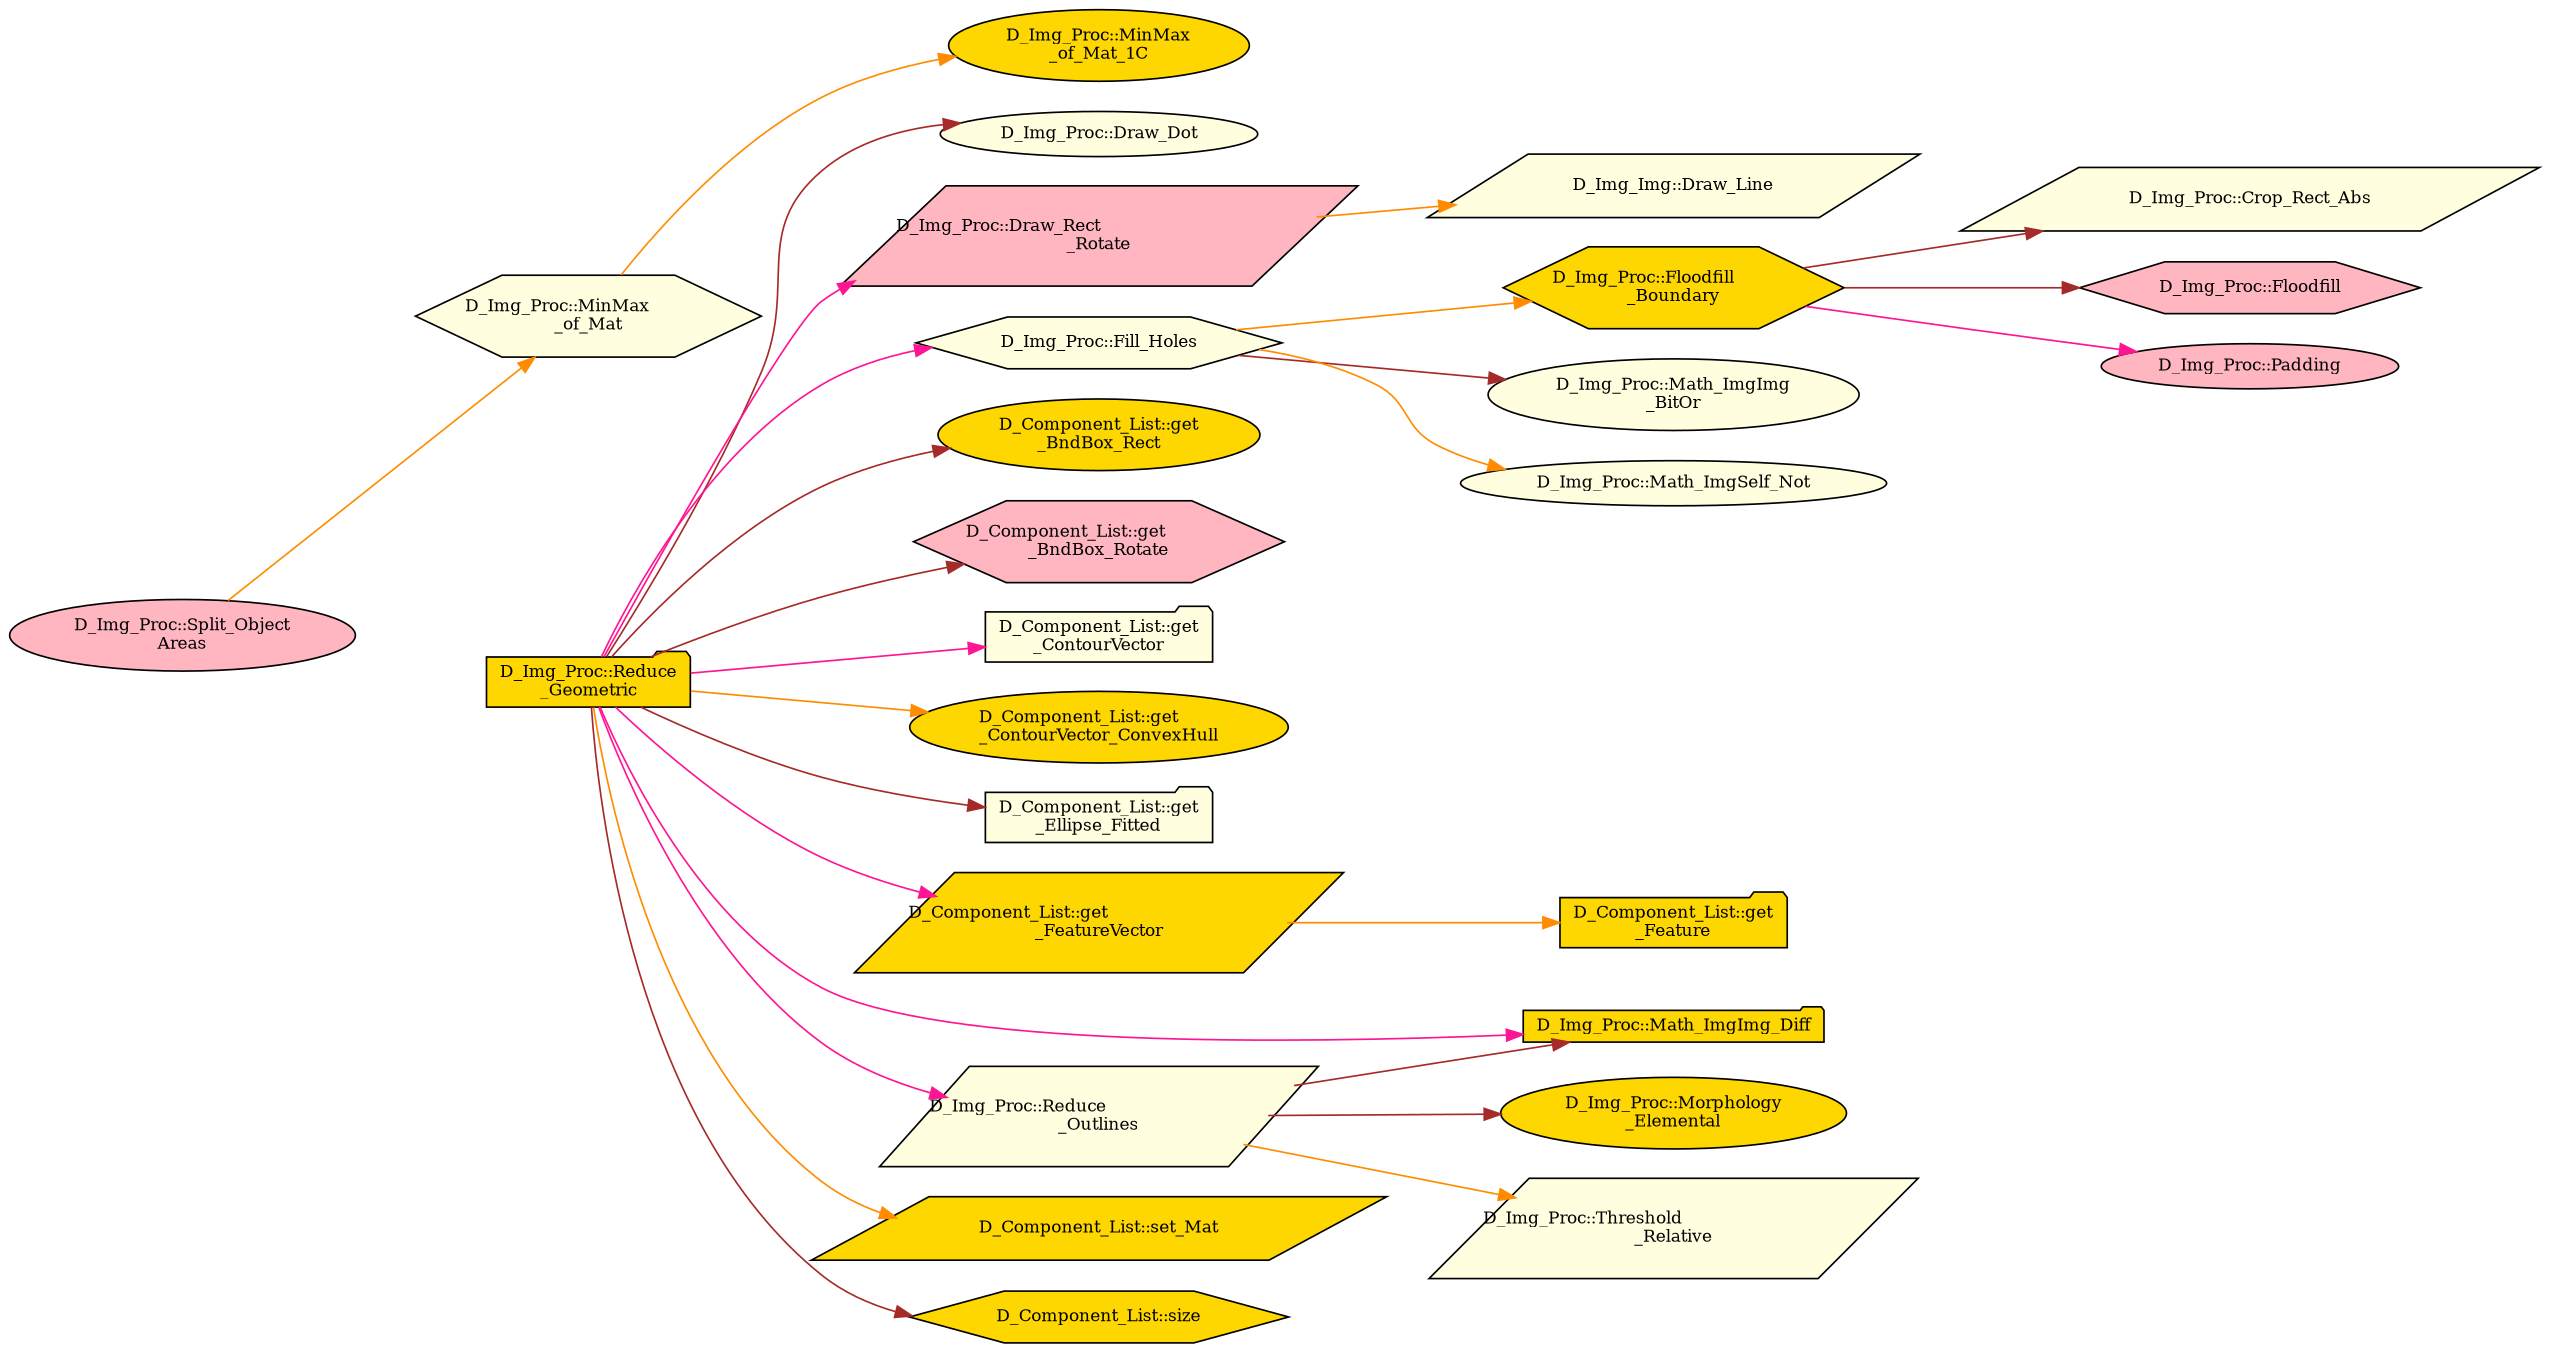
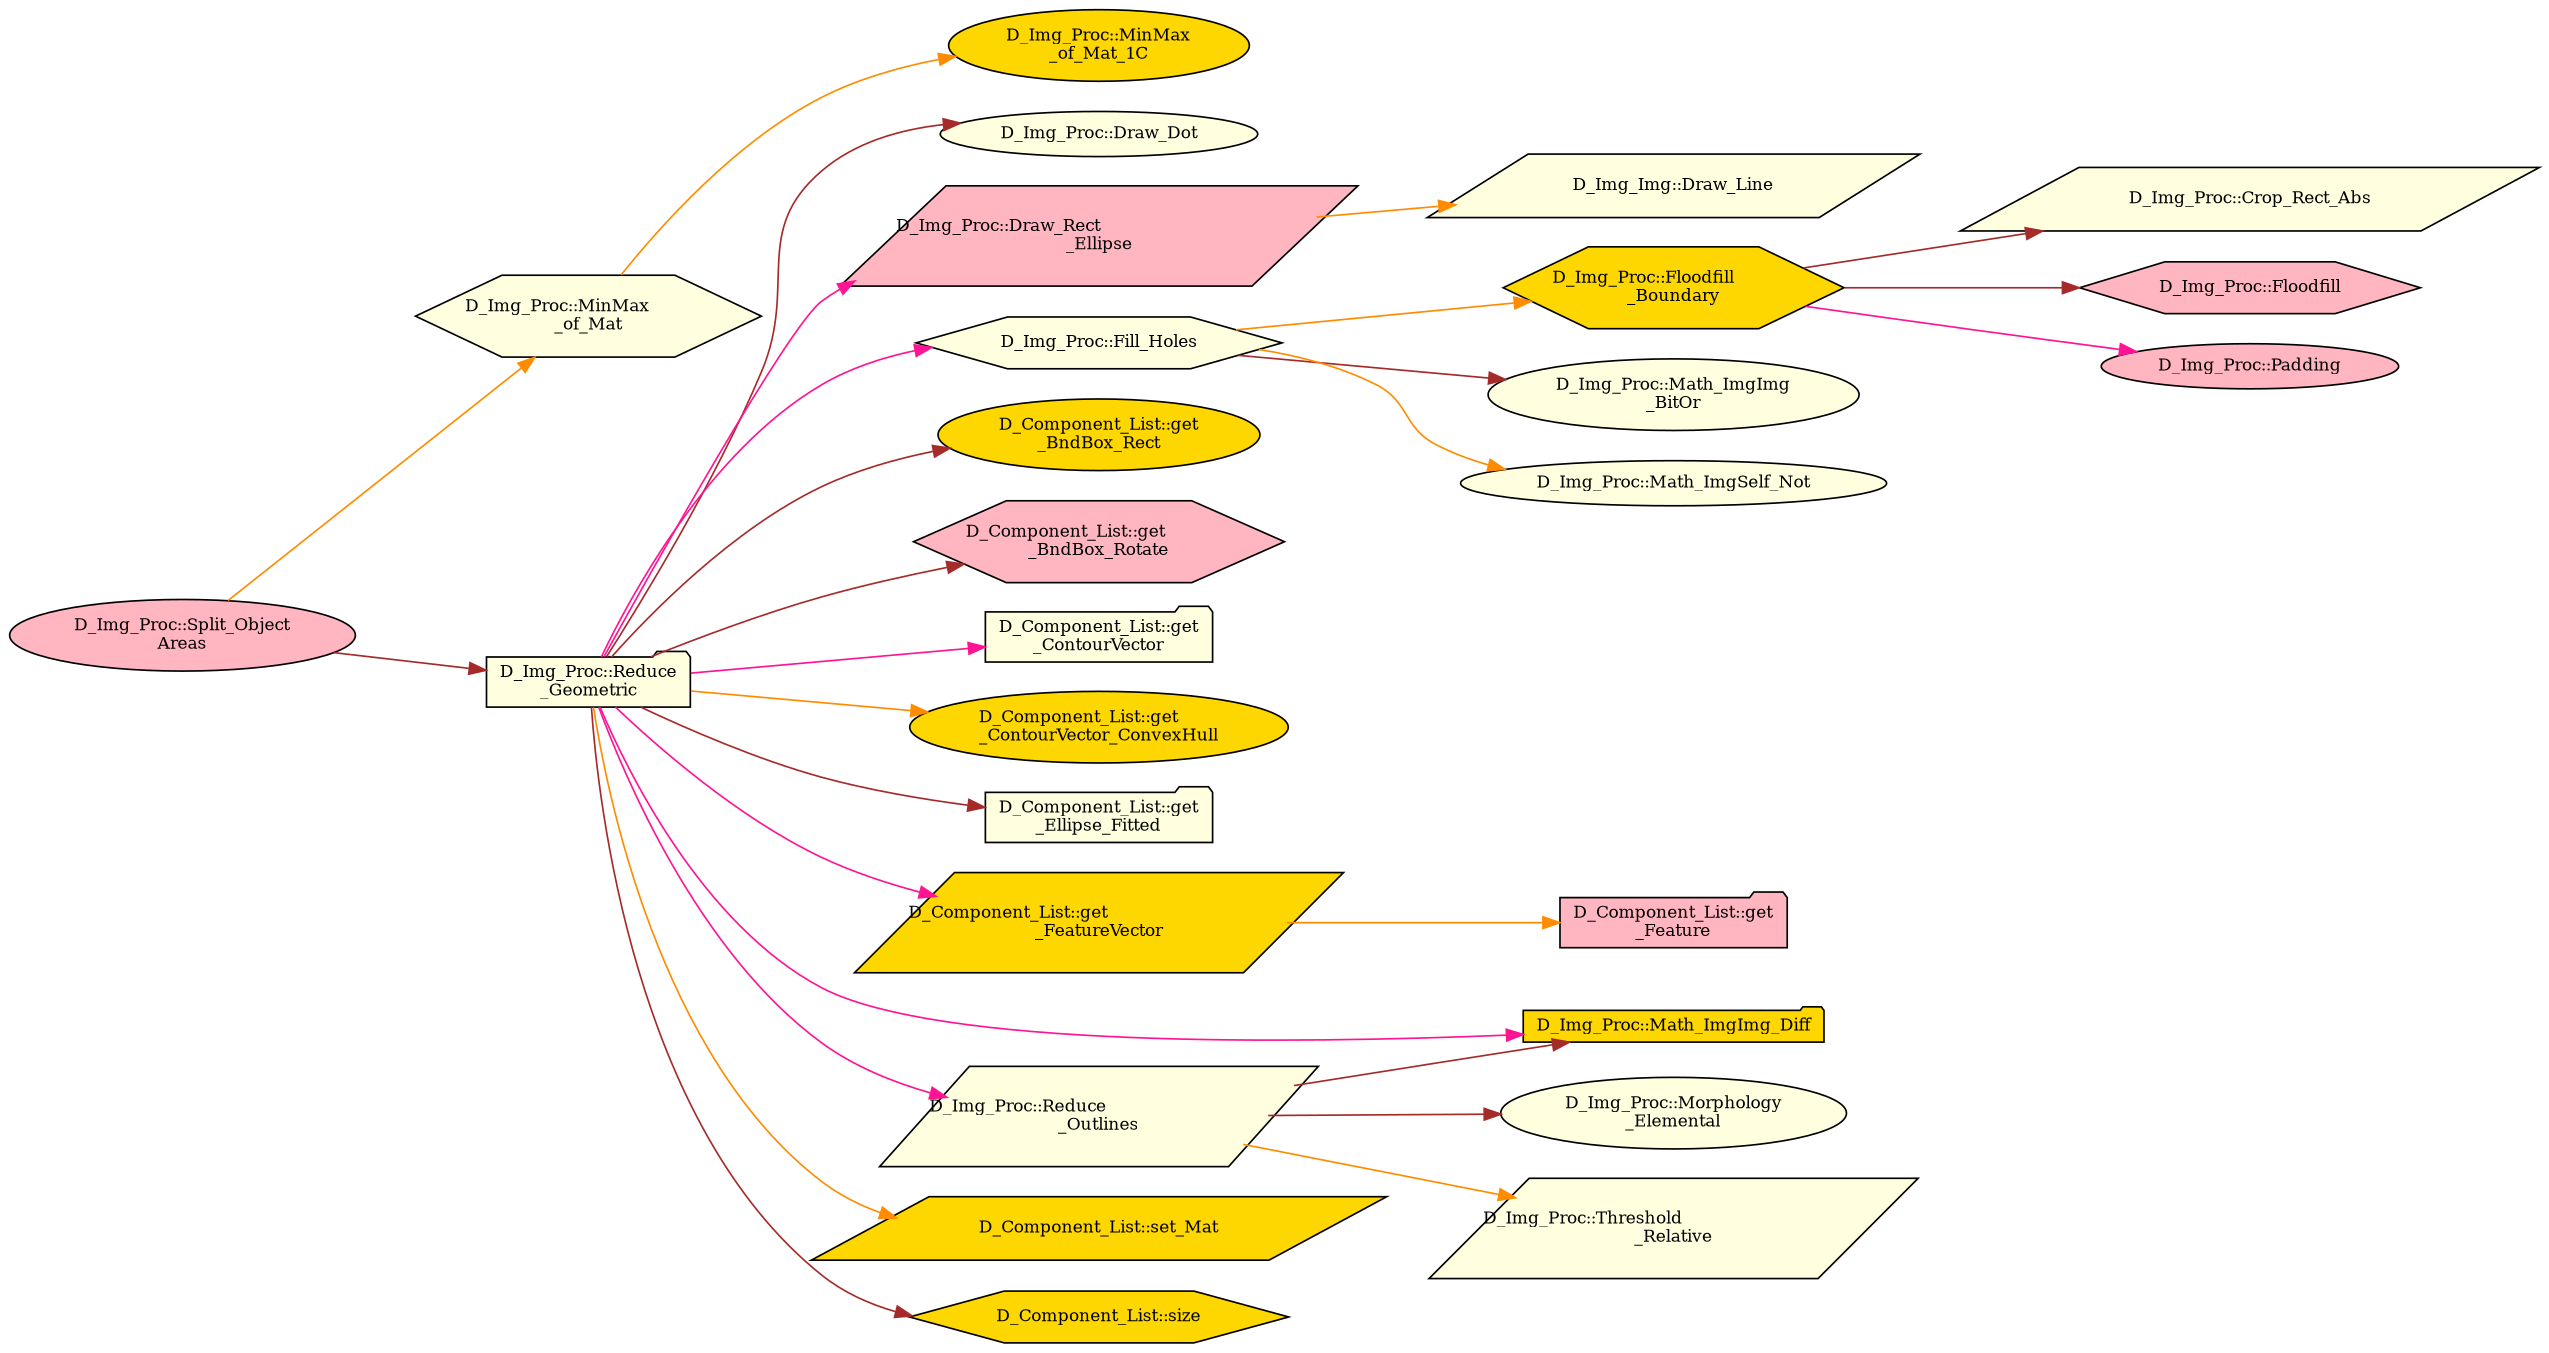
(1099, 236) -> (1099, 236)
none -> (401, 660)
(588, 682) -> (588, 682)
(1674, 923) -> (1674, 923)
(1674, 1113) -> (1674, 1113)
